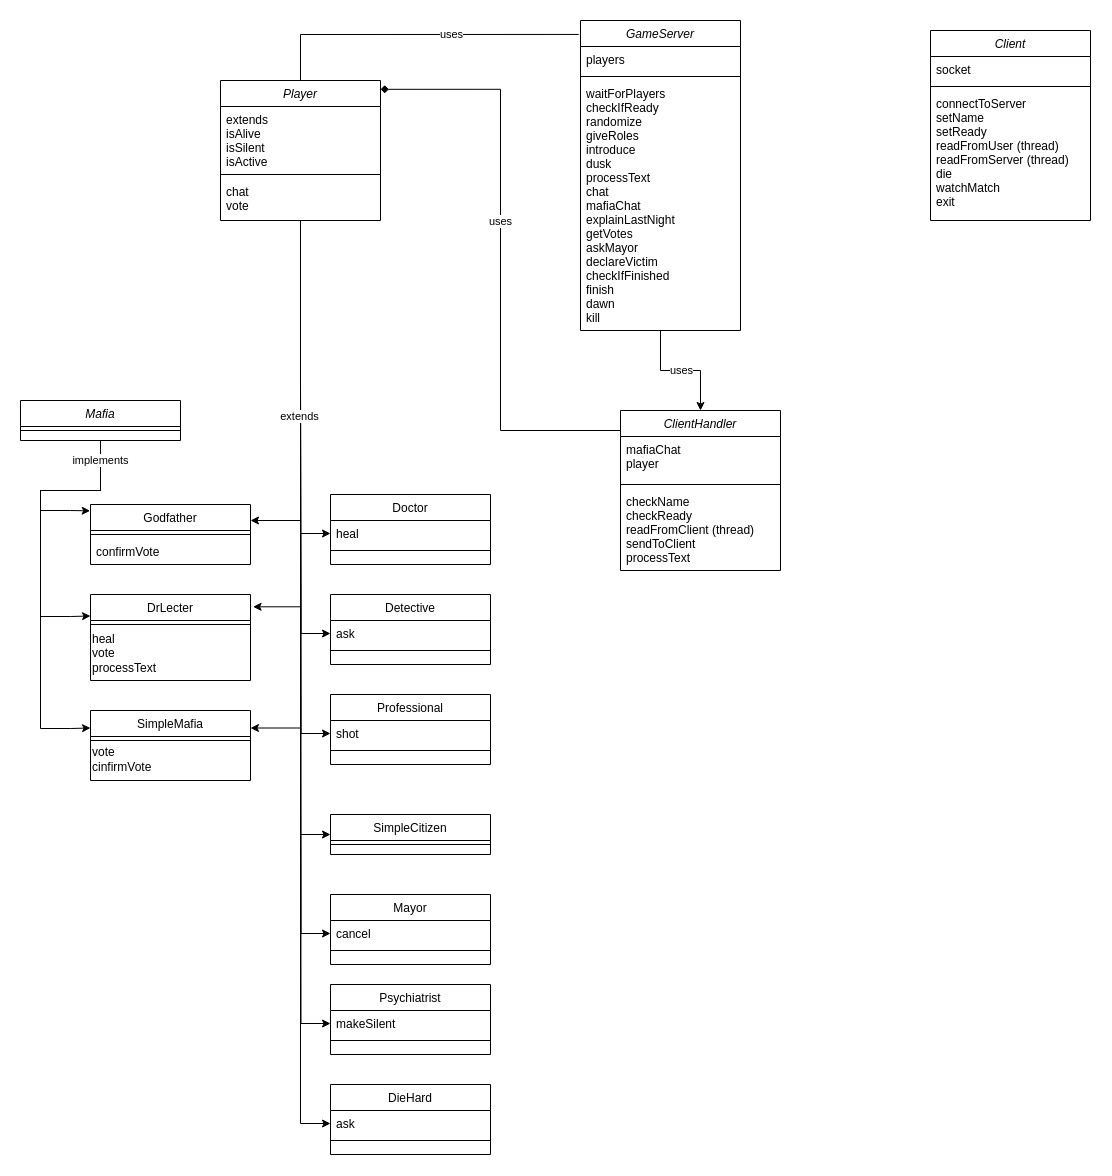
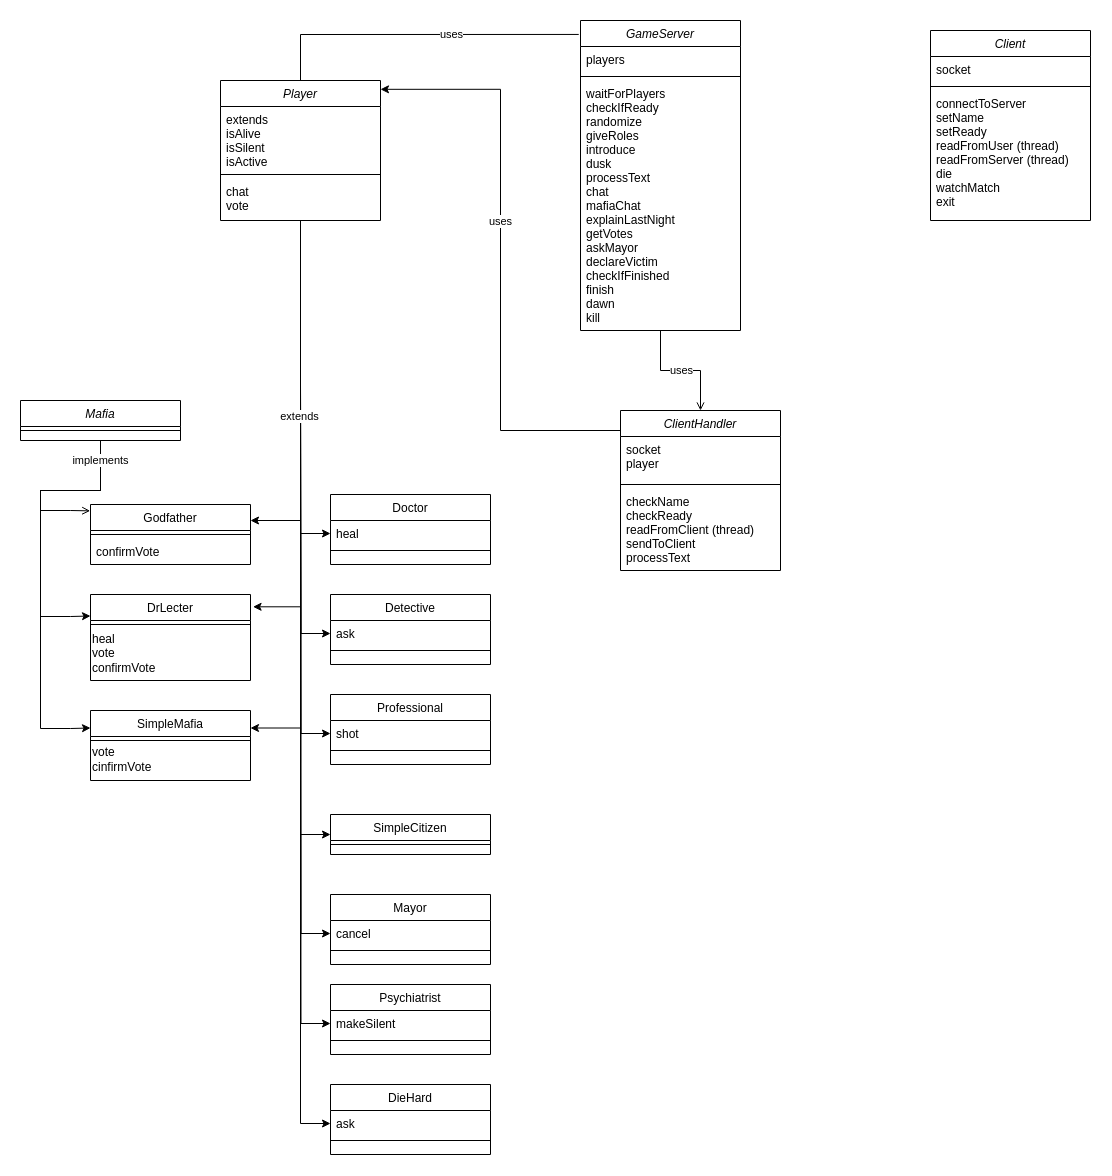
(389, 89) -> (388, 89)
(701, 402) -> (701, 404)
(655, 450) -> (646, 450)
(82, 511) -> (83, 511)
(129, 654) -> (128, 654)
